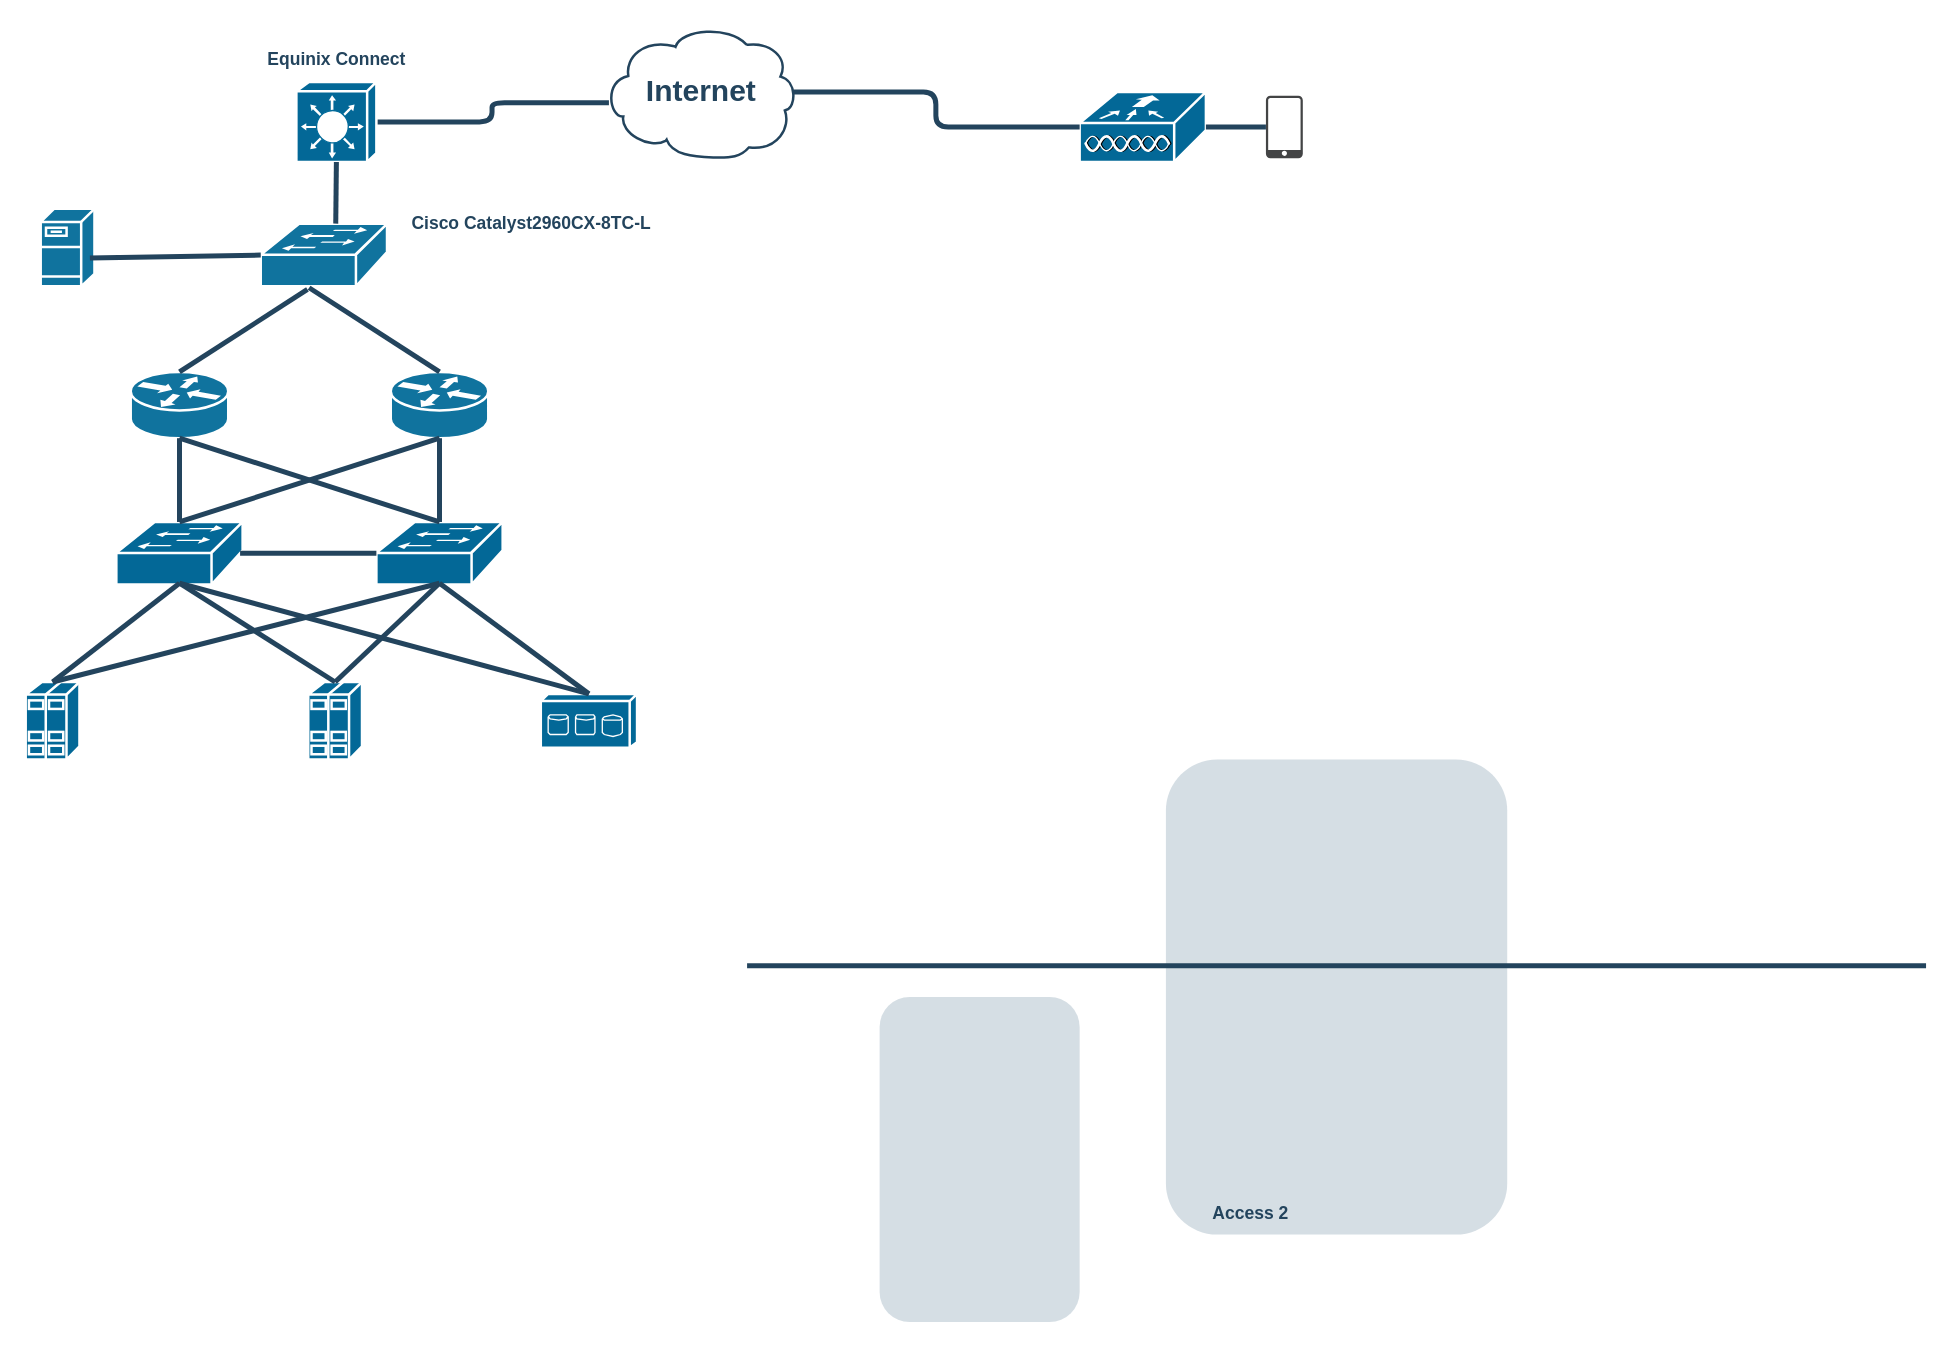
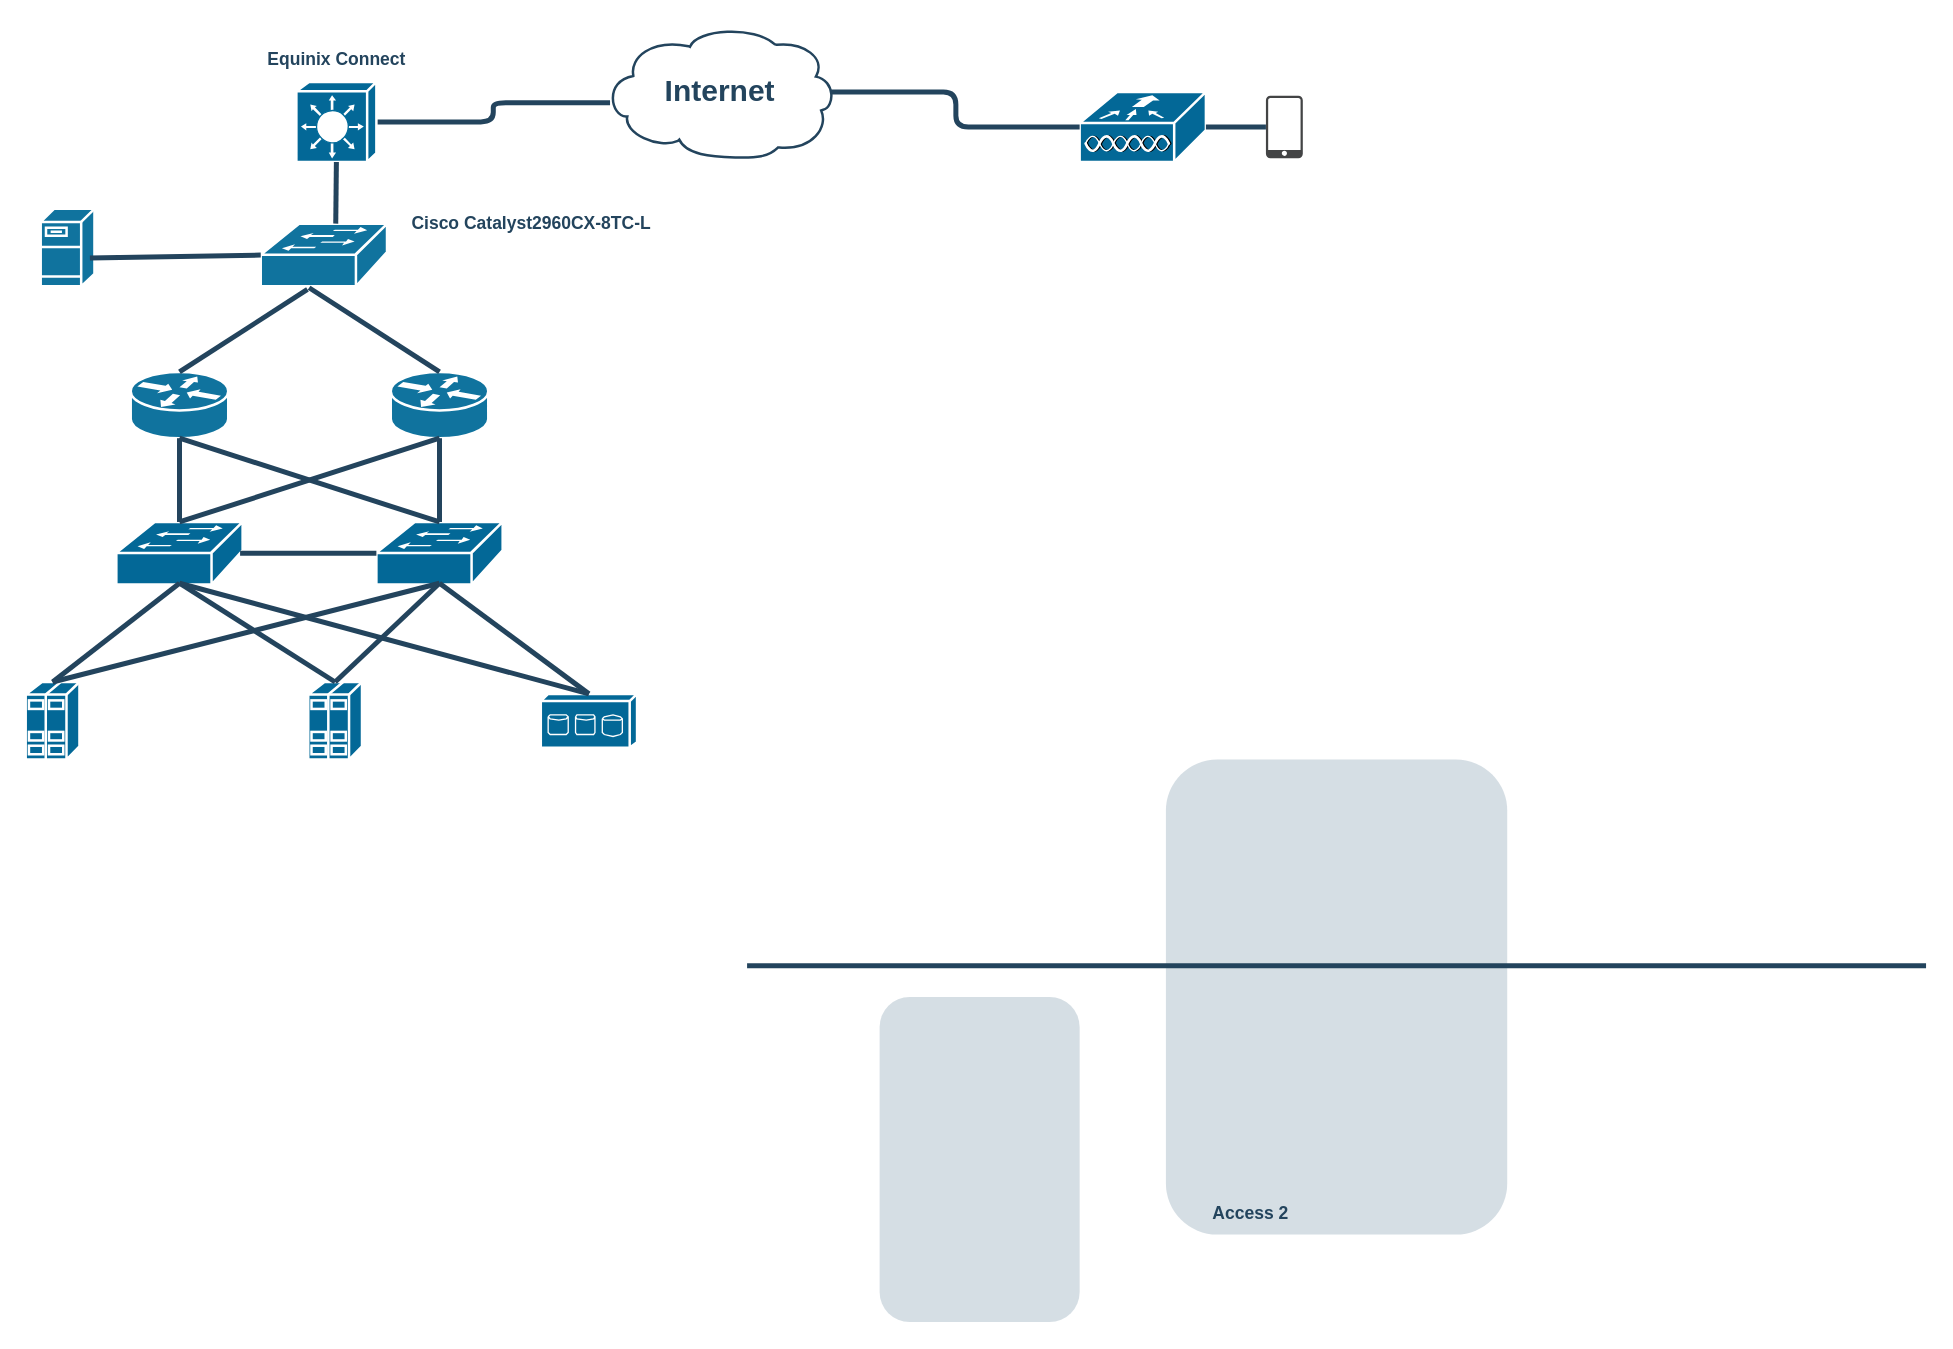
(700, 92) -> (719, 92)
